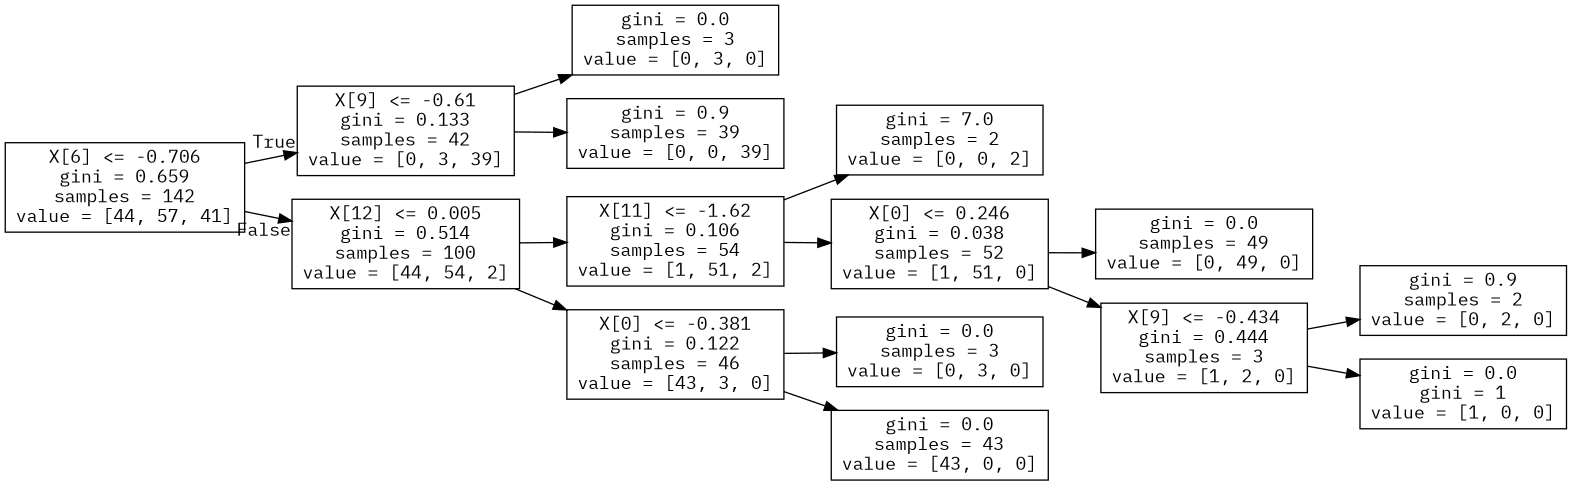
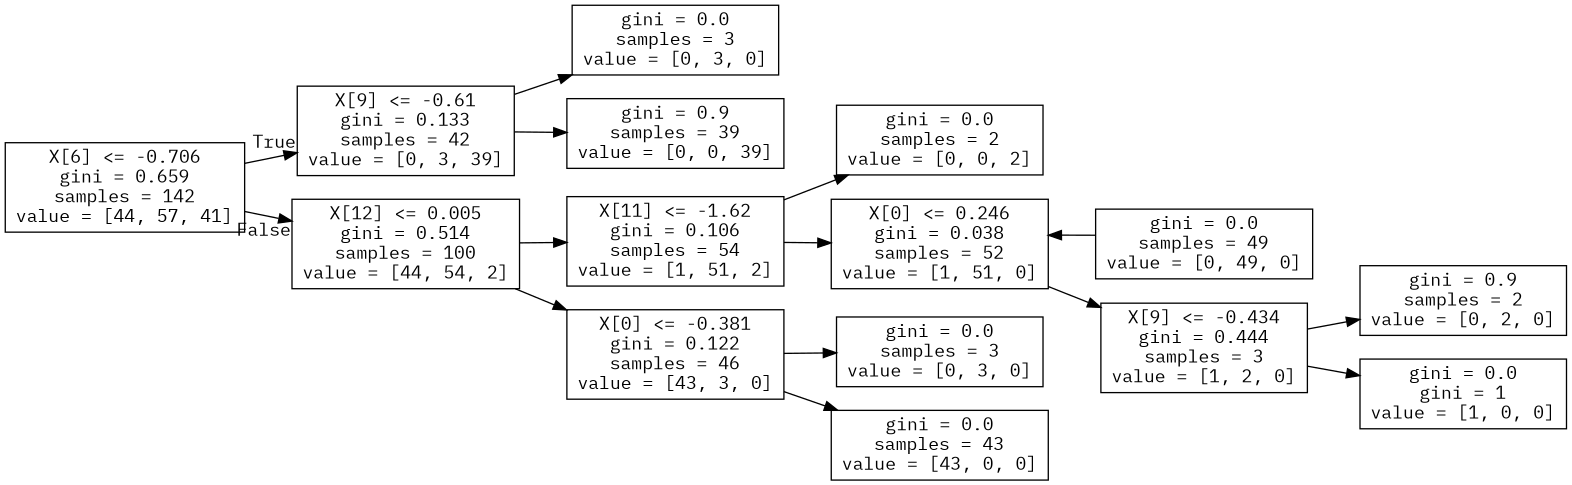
(940, 140) -> (940, 140)
(1065, 253) -> (1078, 235)
